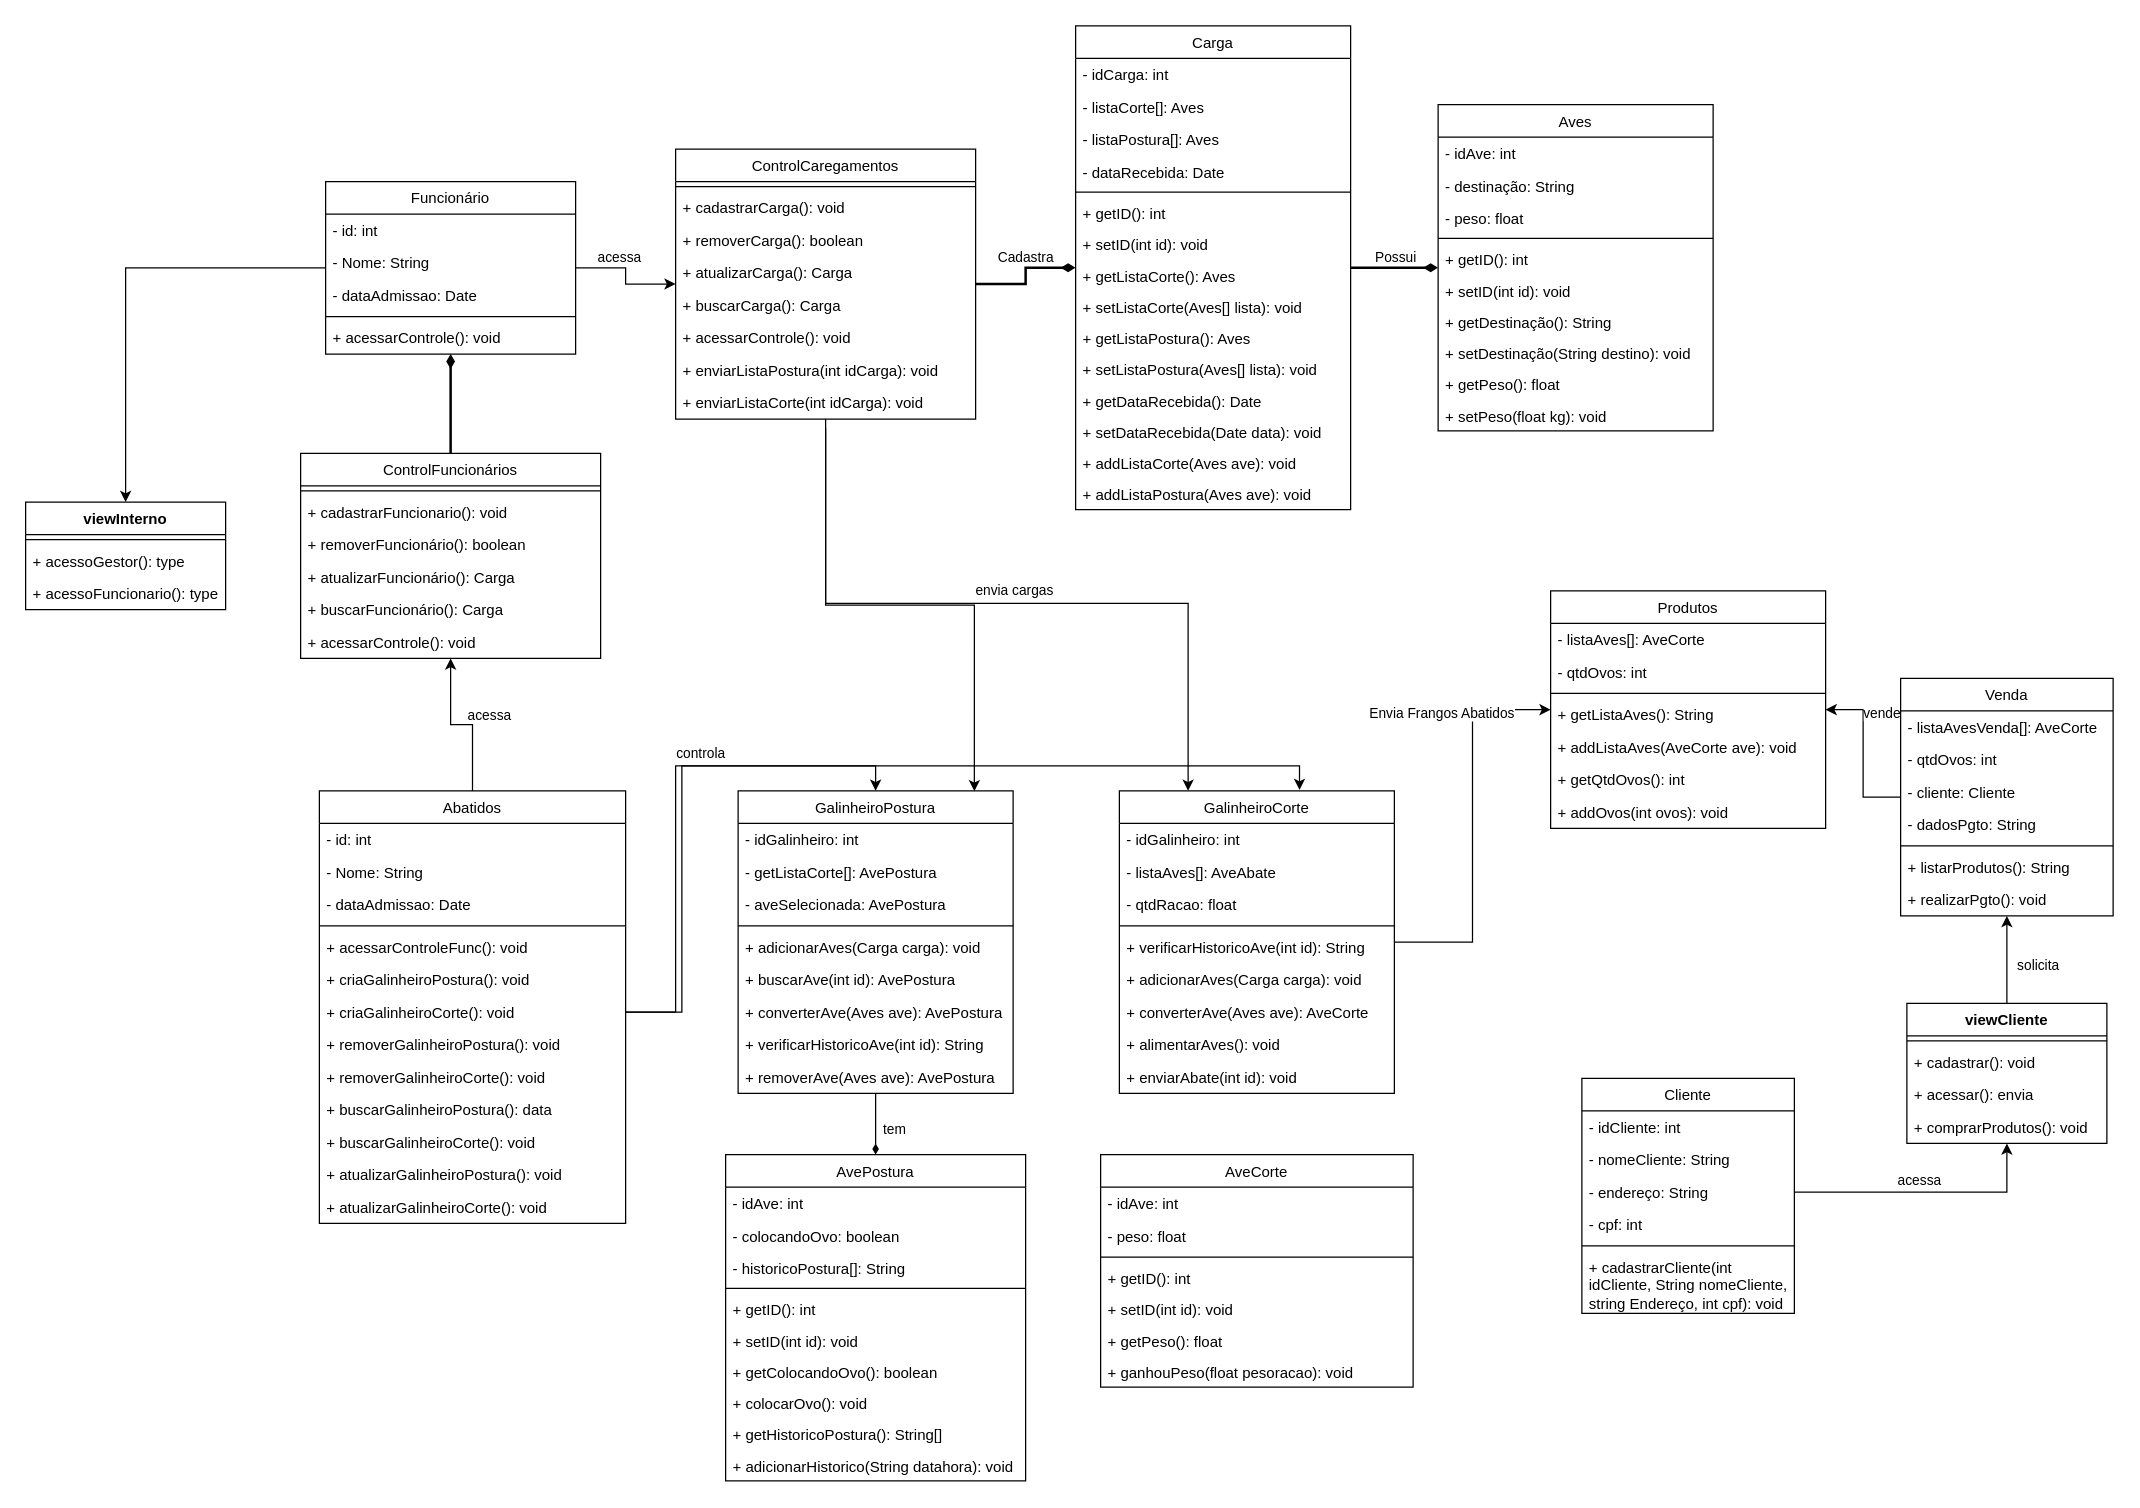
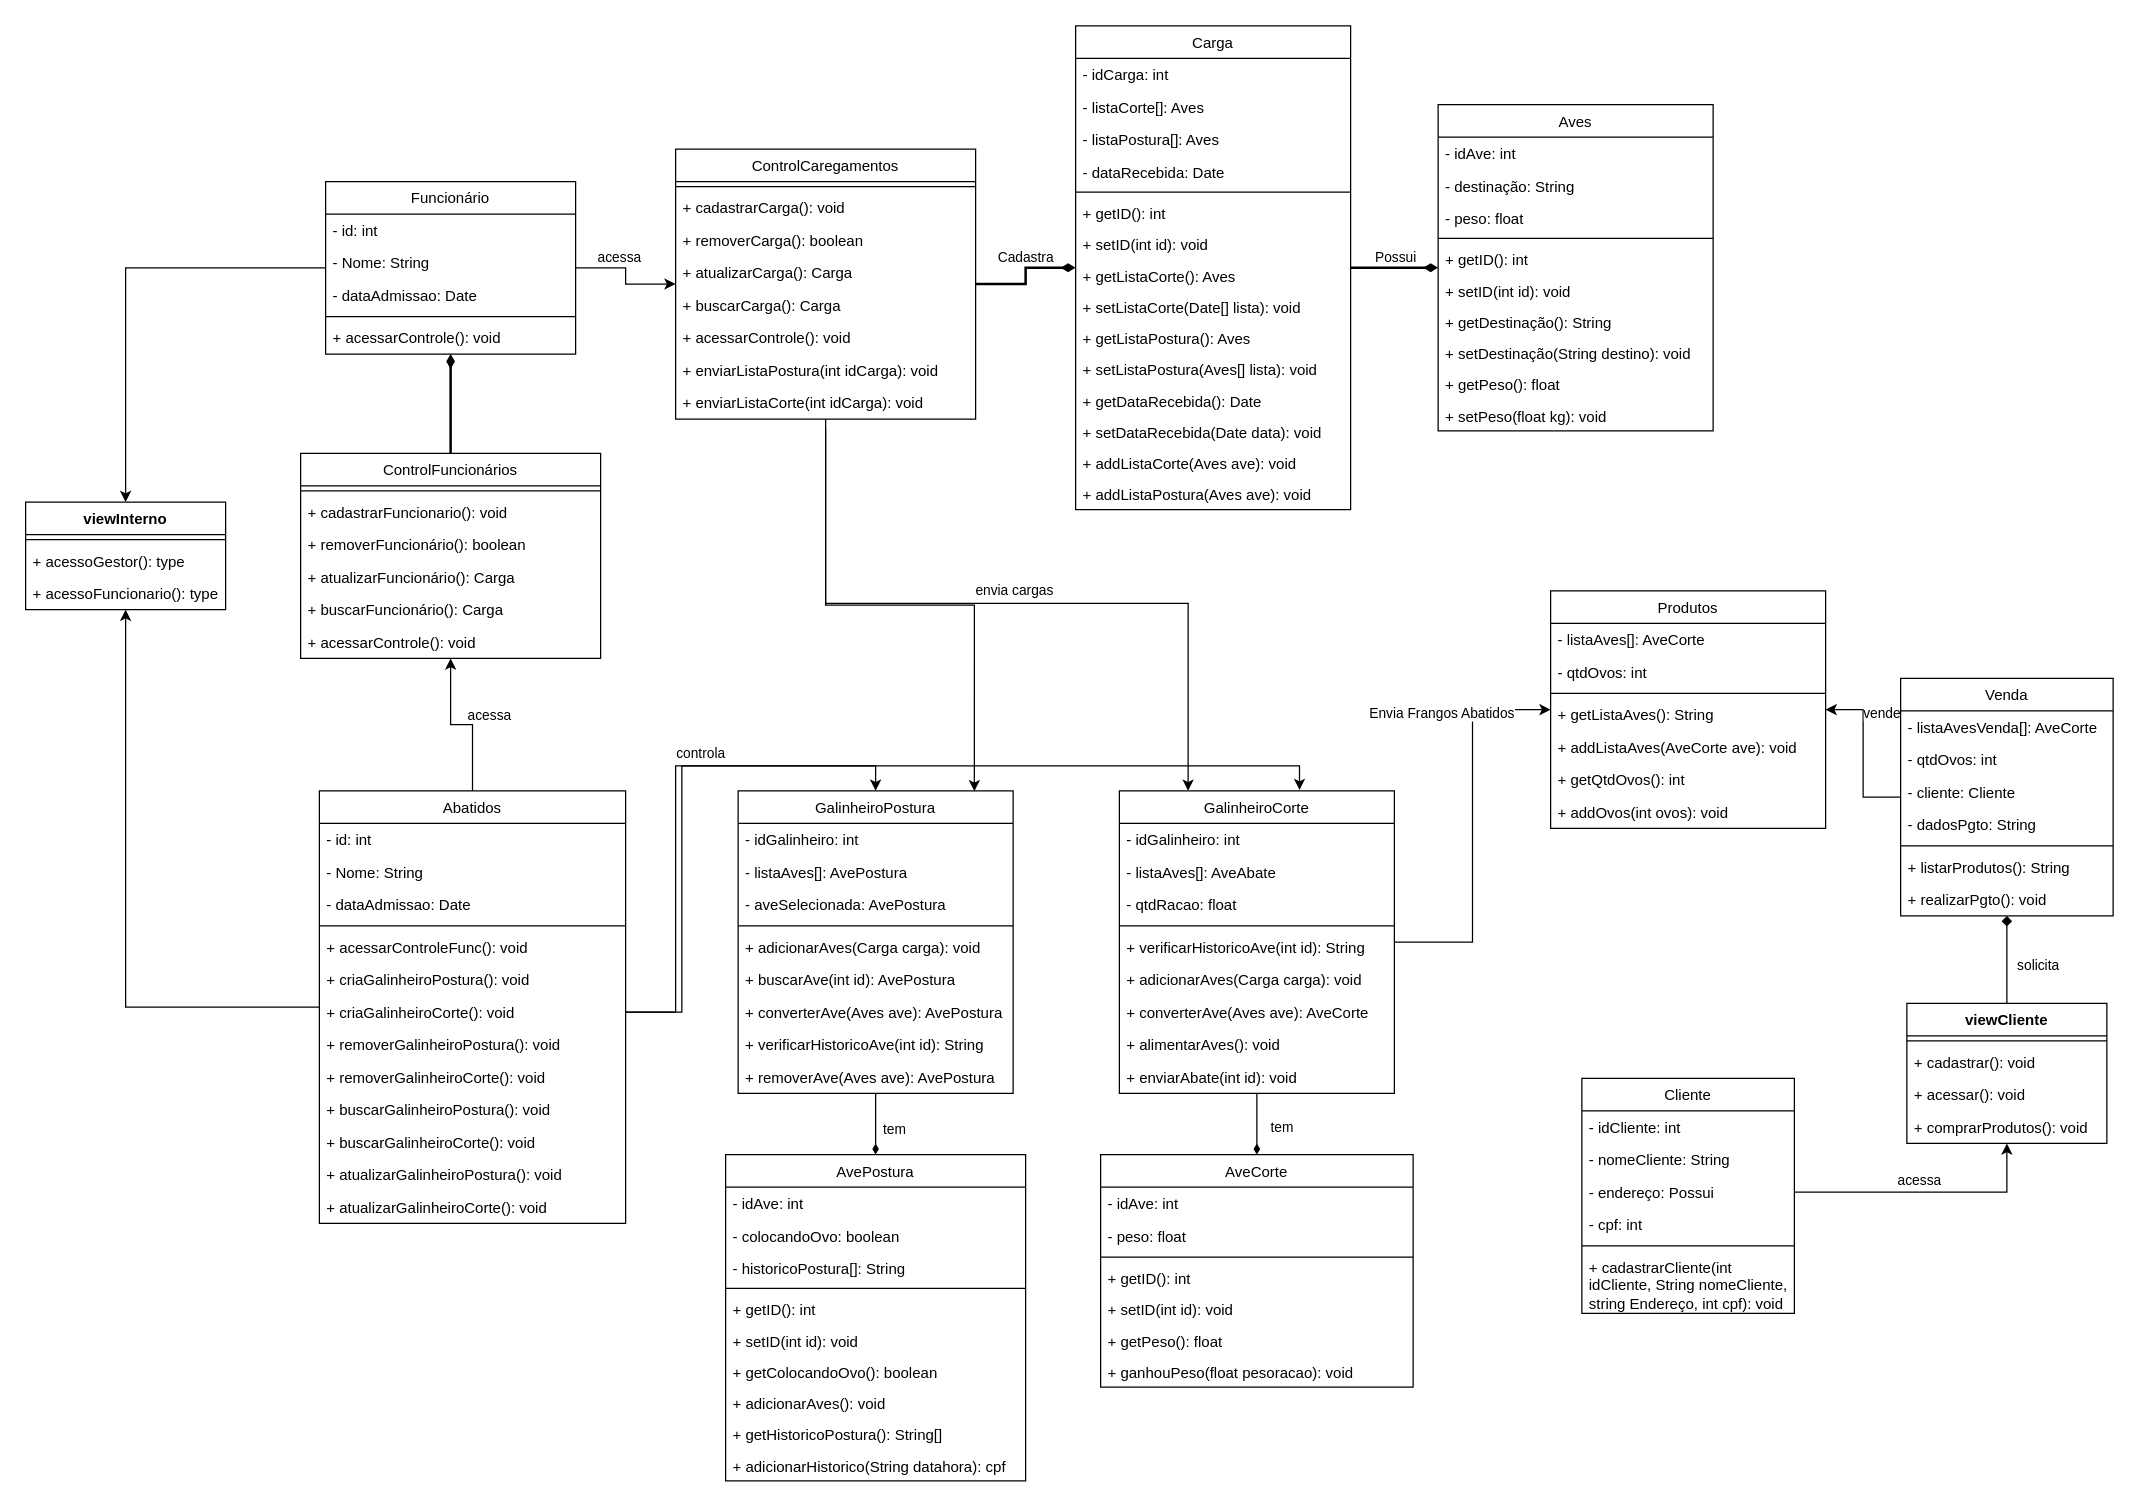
(1214, 308) -> (1214, 308)
(859, 873) -> (840, 873)
none -> (126, 909)
(2007, 926) -> (2007, 926)
(1982, 1095) -> (1977, 1095)
(453, 1110) -> (451, 1110)
none -> (1257, 1118)
(1657, 1193) -> (1657, 1193)
(807, 1404) -> (817, 1404)
(894, 1466) -> (891, 1466)
